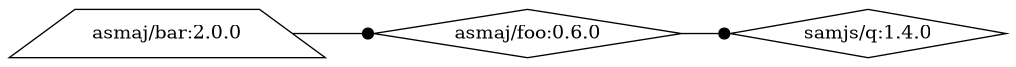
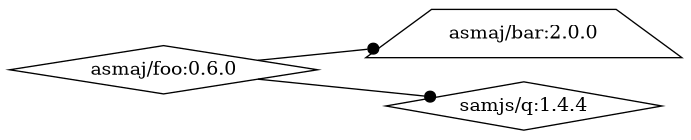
(328, 34) -> (313, 55)
(868, 34) -> (524, 106)
